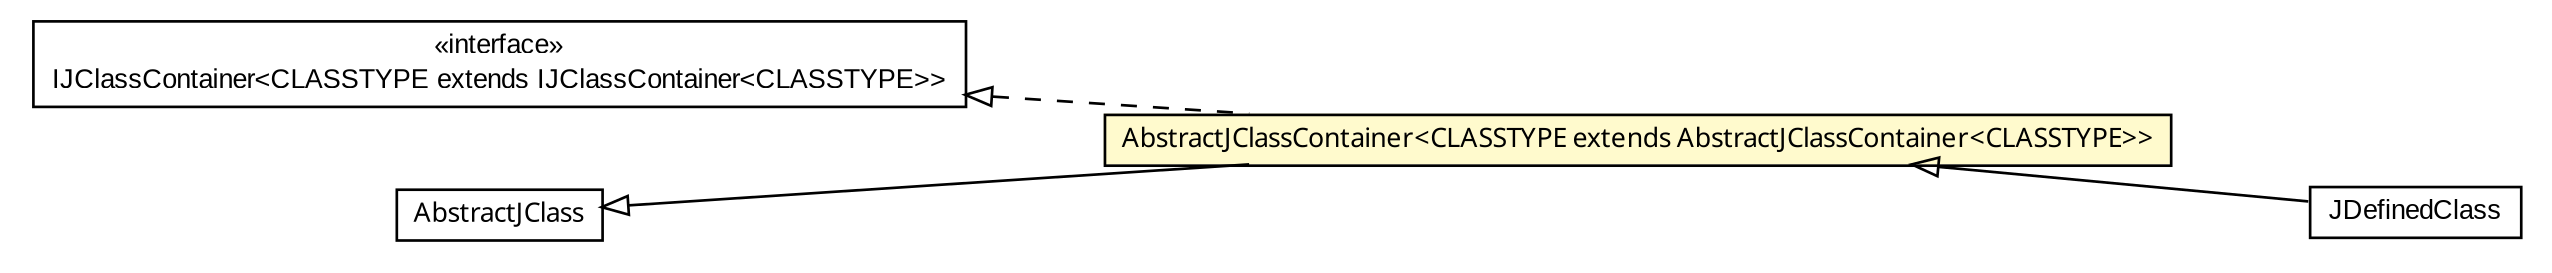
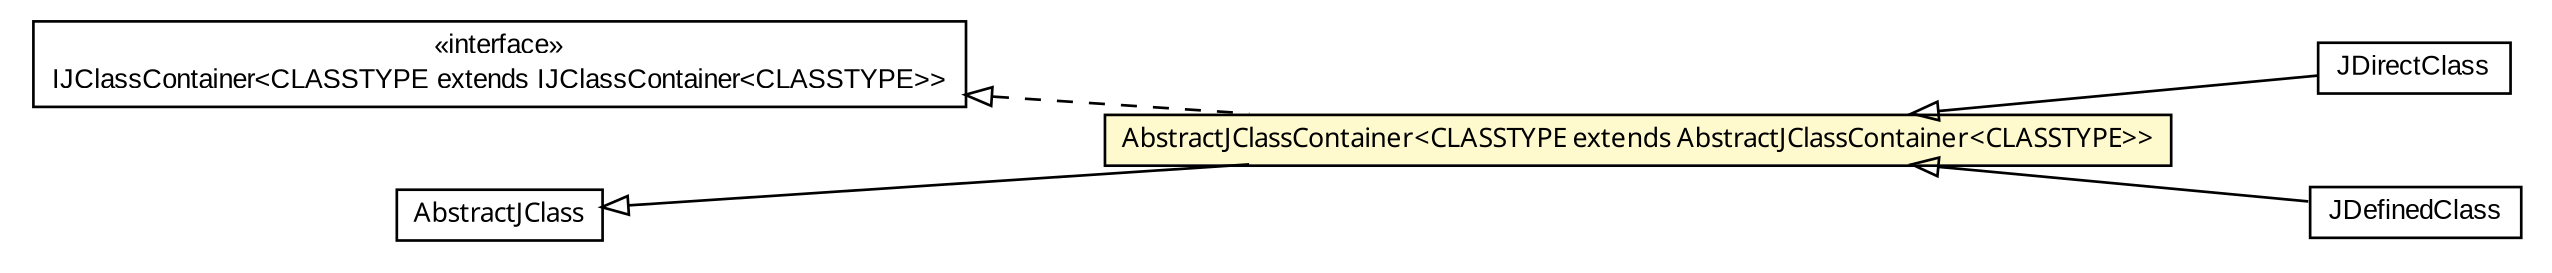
none -> (2414, 67)
